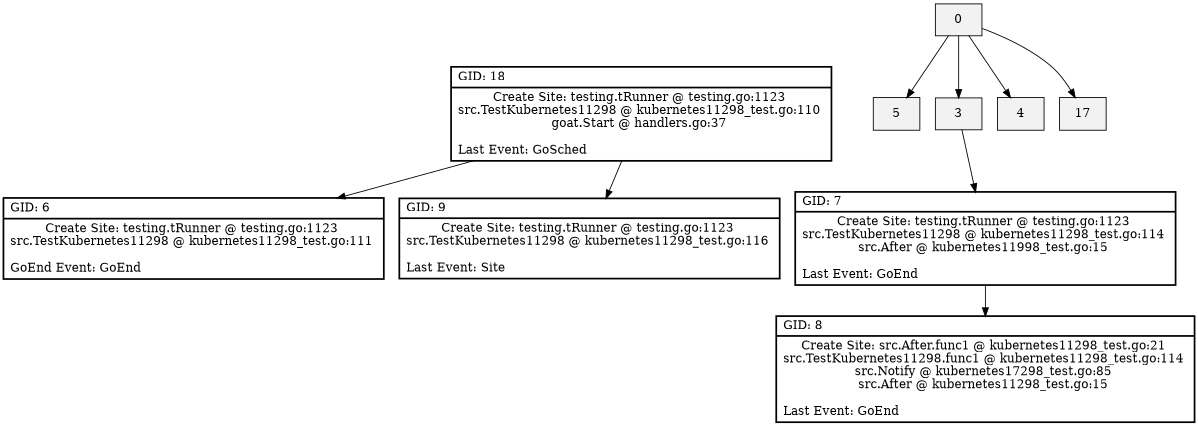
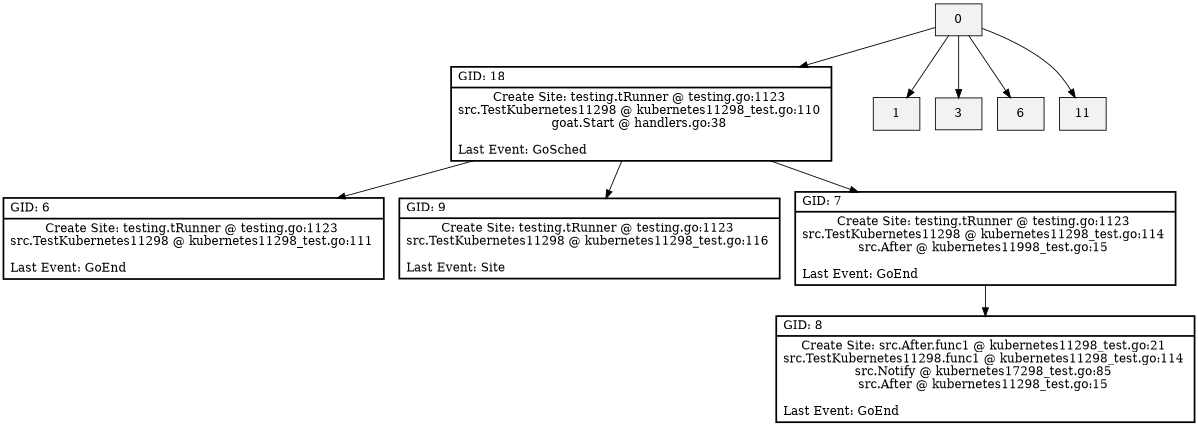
none -> (871, 46)
(897, 114) -> (897, 114)
(1021, 114) -> (1021, 114)
(1083, 114) -> (1083, 114)
(641, 123) -> (641, 123)
(968, 157) -> (810, 175)
(76, 268) -> (69, 268)
